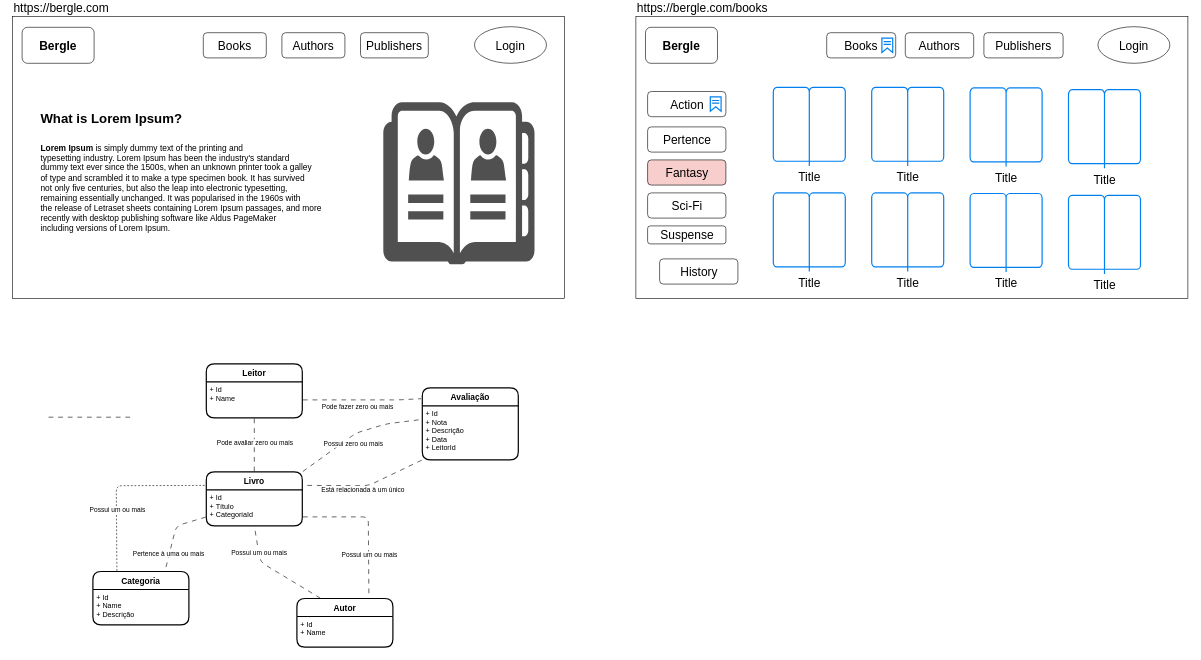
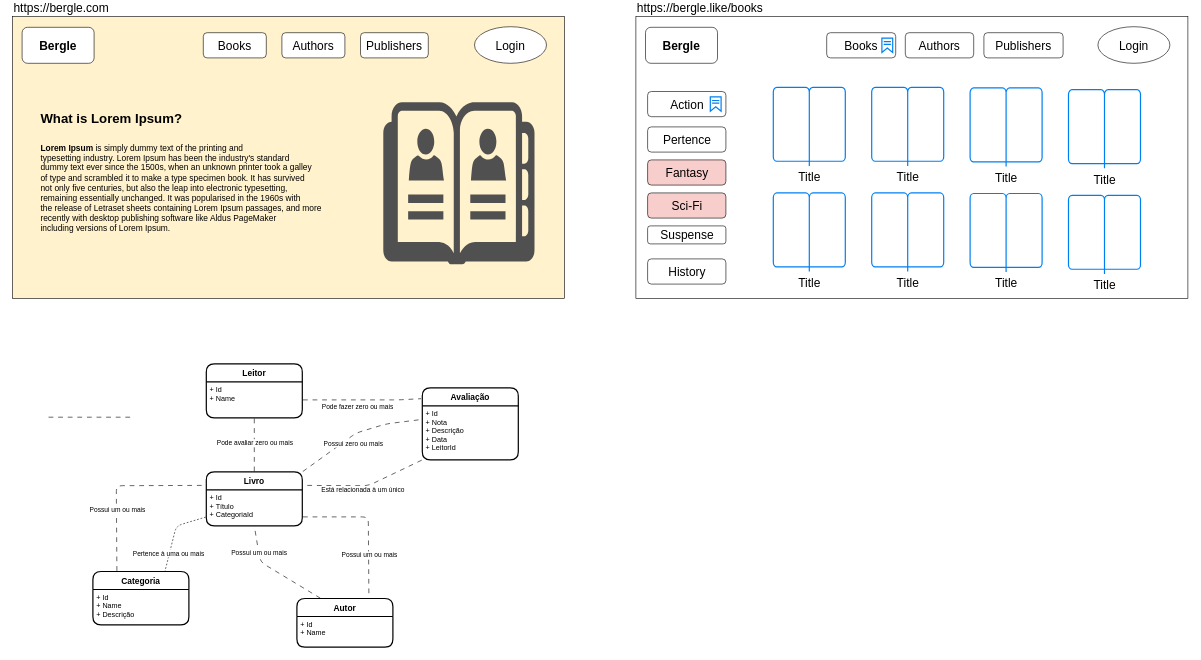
(713, 8) -> (713, 8)
(288, 158) -> (288, 158)
(687, 206) -> (687, 206)
(699, 272) -> (687, 272)
(120, 486) -> (120, 486)
(181, 525) -> (181, 525)
